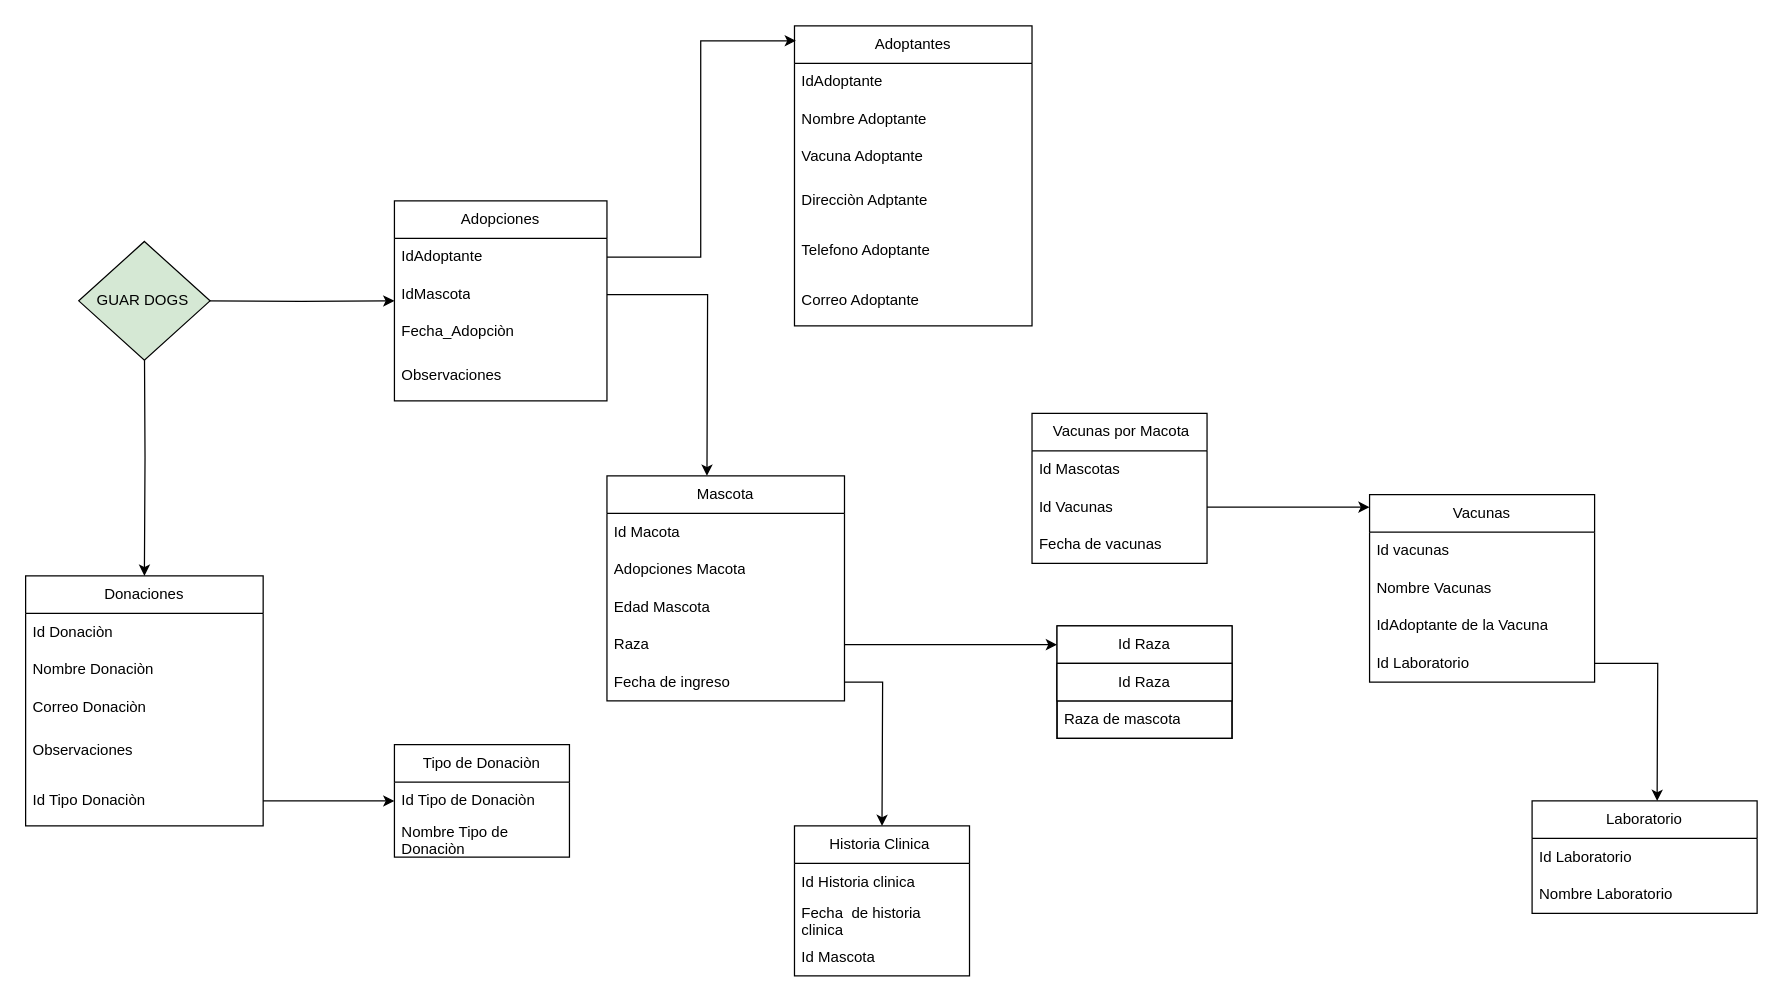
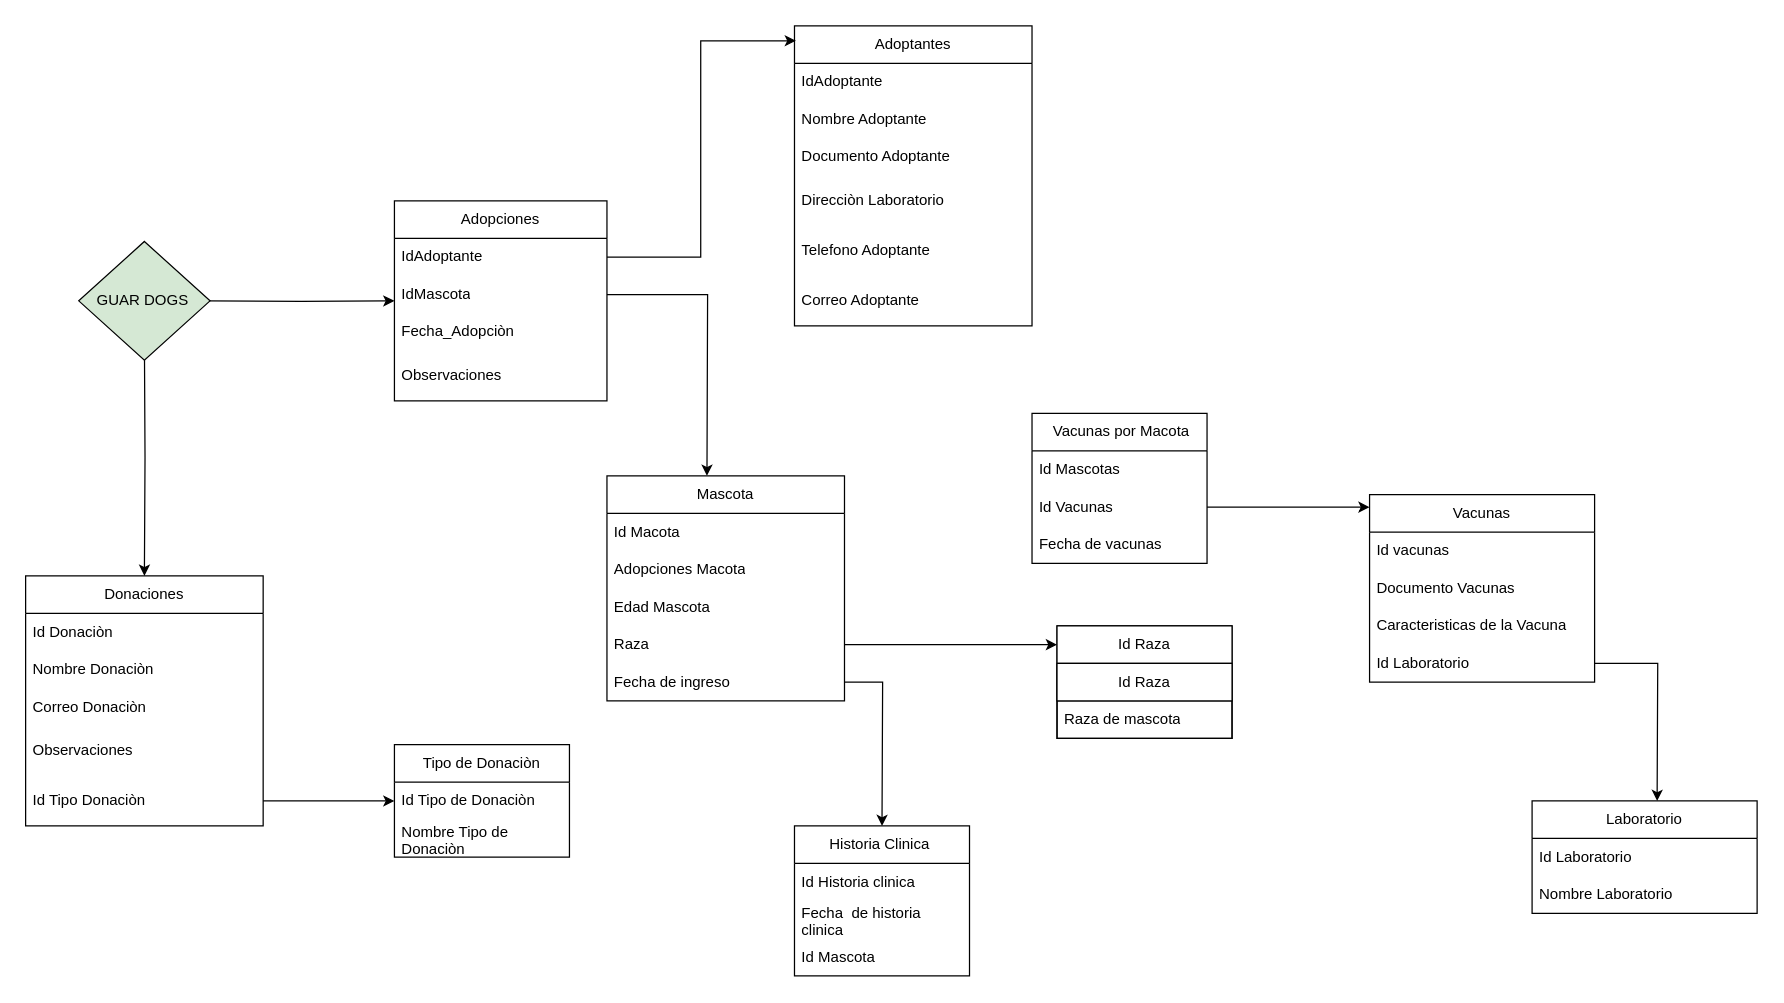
(867, 157) -> (880, 157)
(872, 201) -> (882, 201)
(1434, 588) -> (1446, 588)
(1470, 626) -> (1483, 626)
